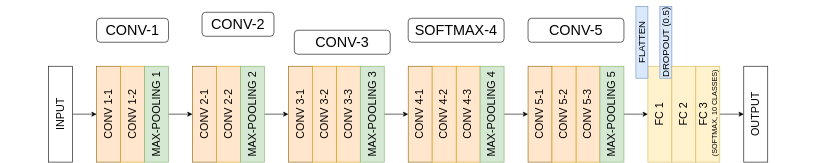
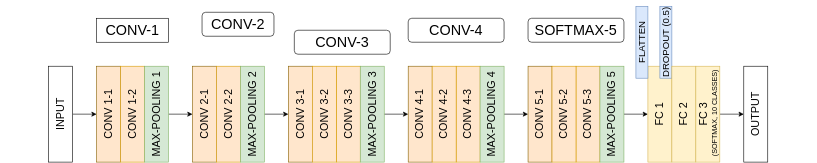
(132, 30) -> (132, 30)
(456, 30) -> (456, 30)
(576, 30) -> (576, 30)
